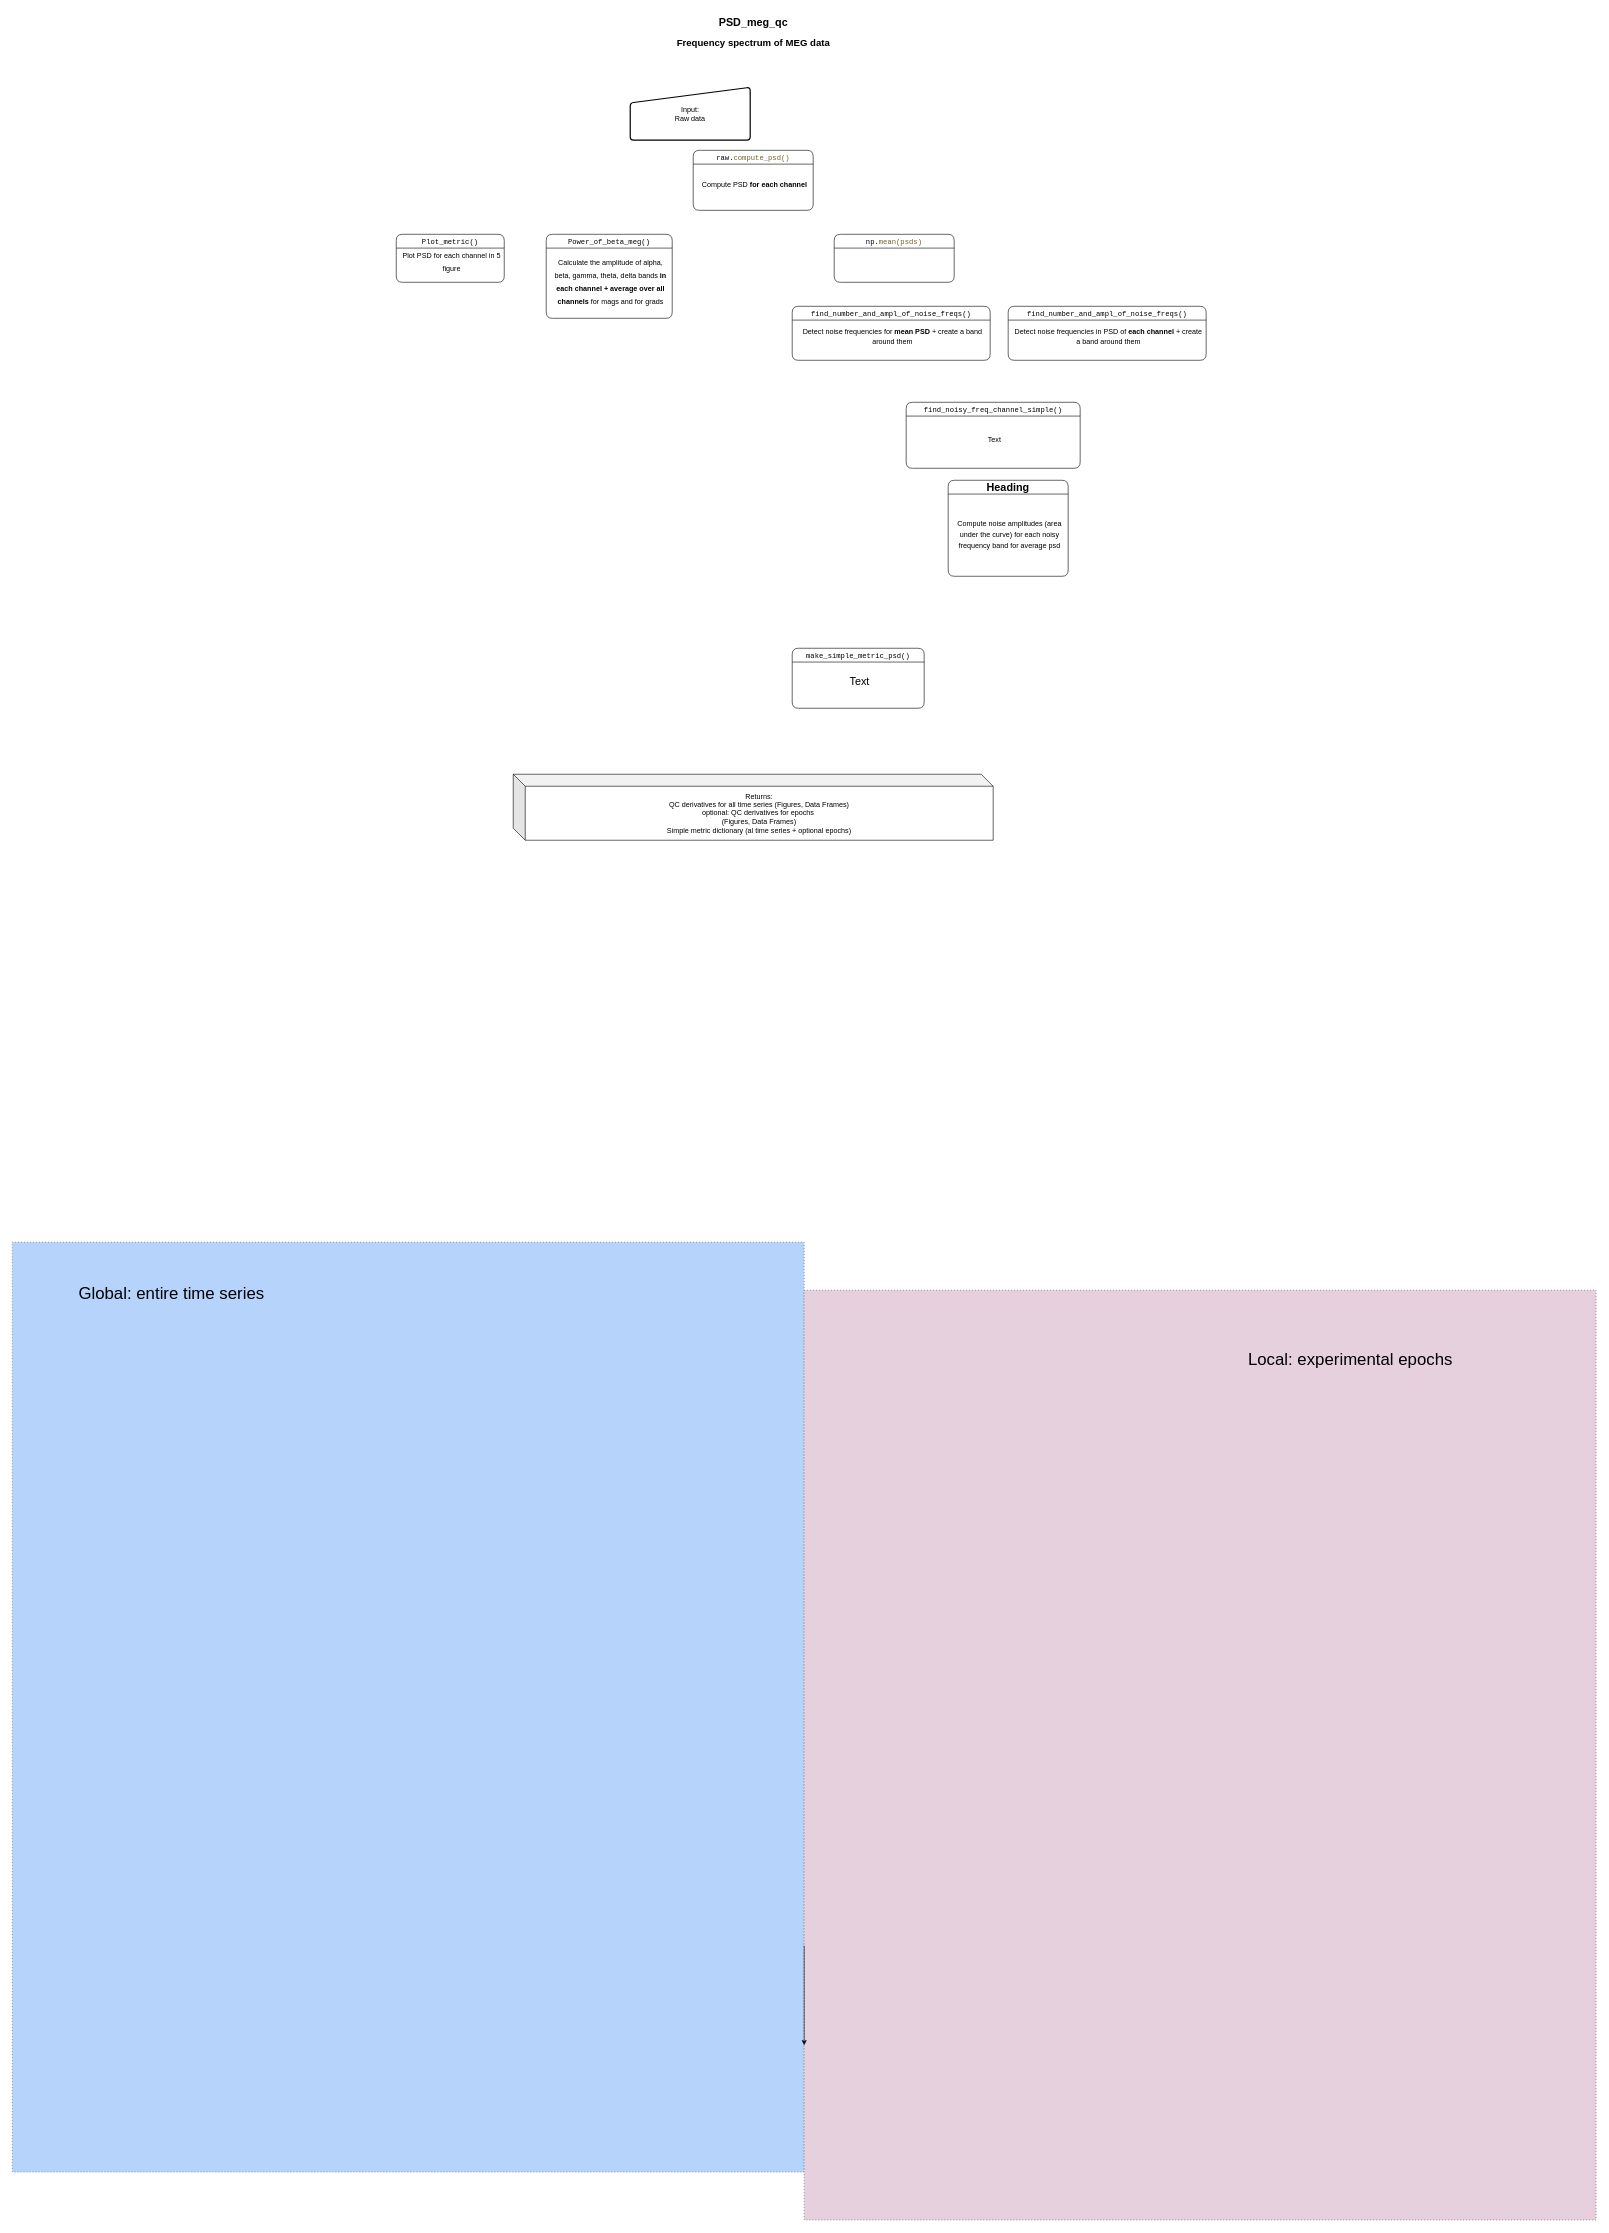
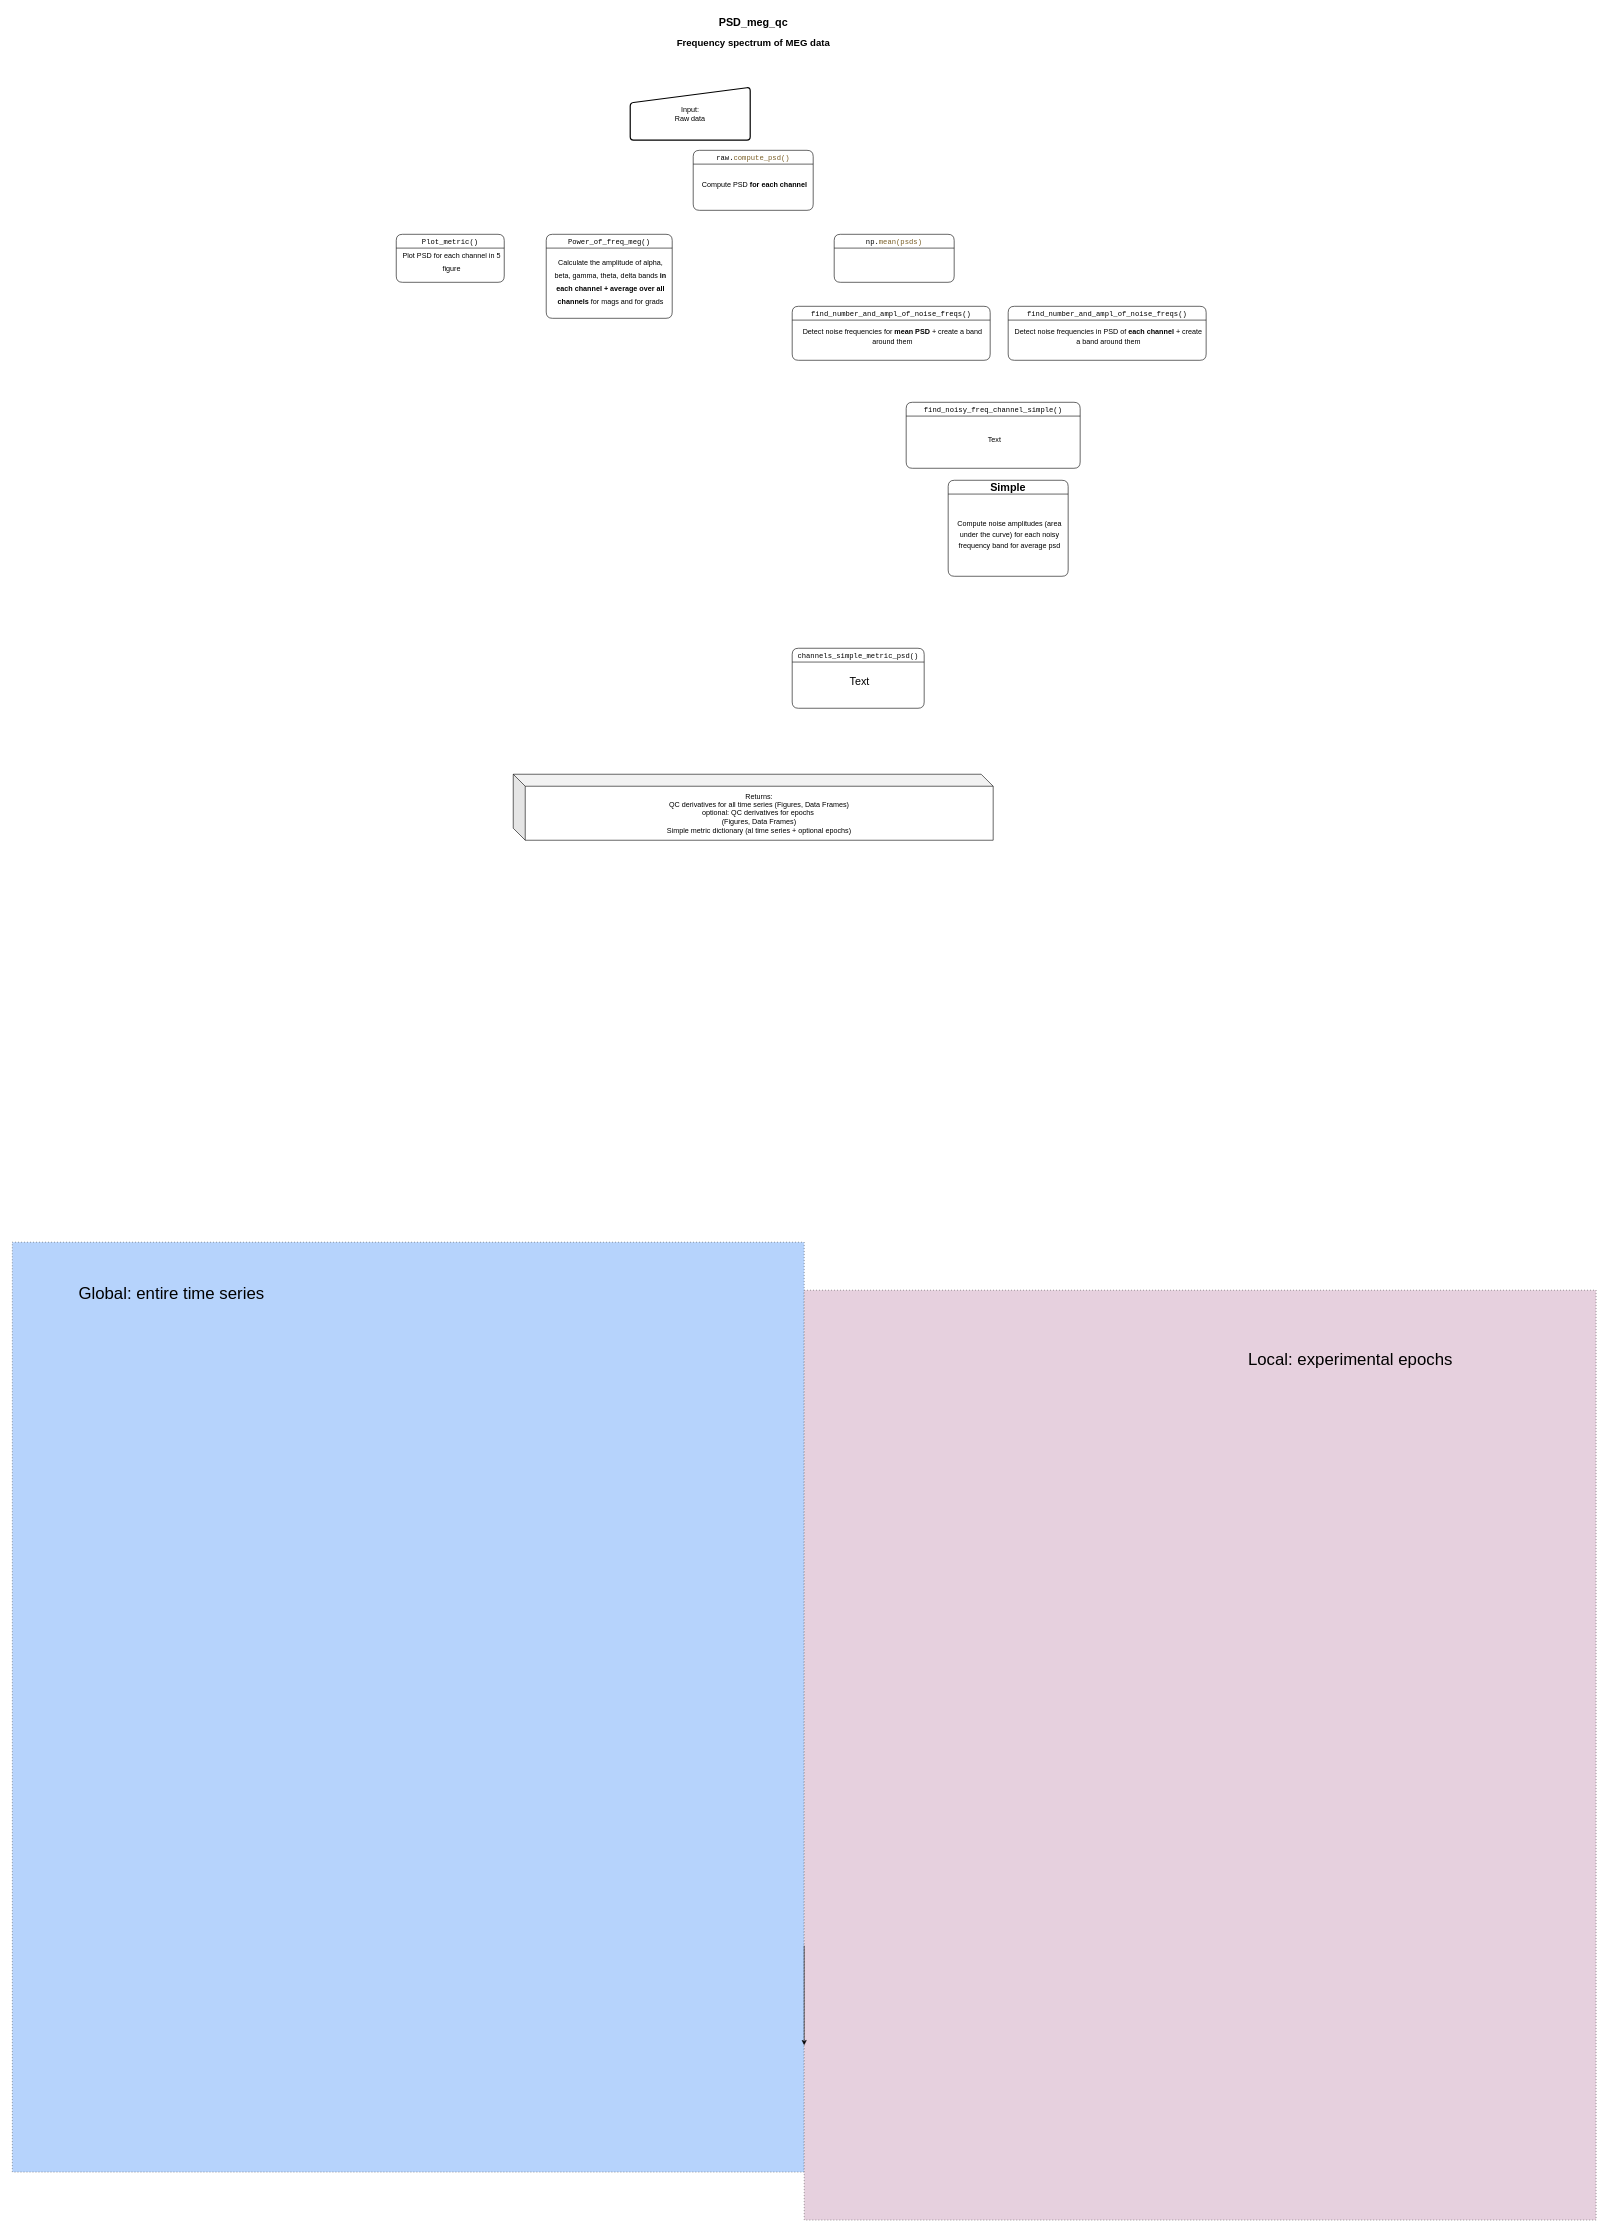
(609, 242) -> (609, 242)
(1008, 488) -> (1008, 488)
(858, 656) -> (858, 656)
